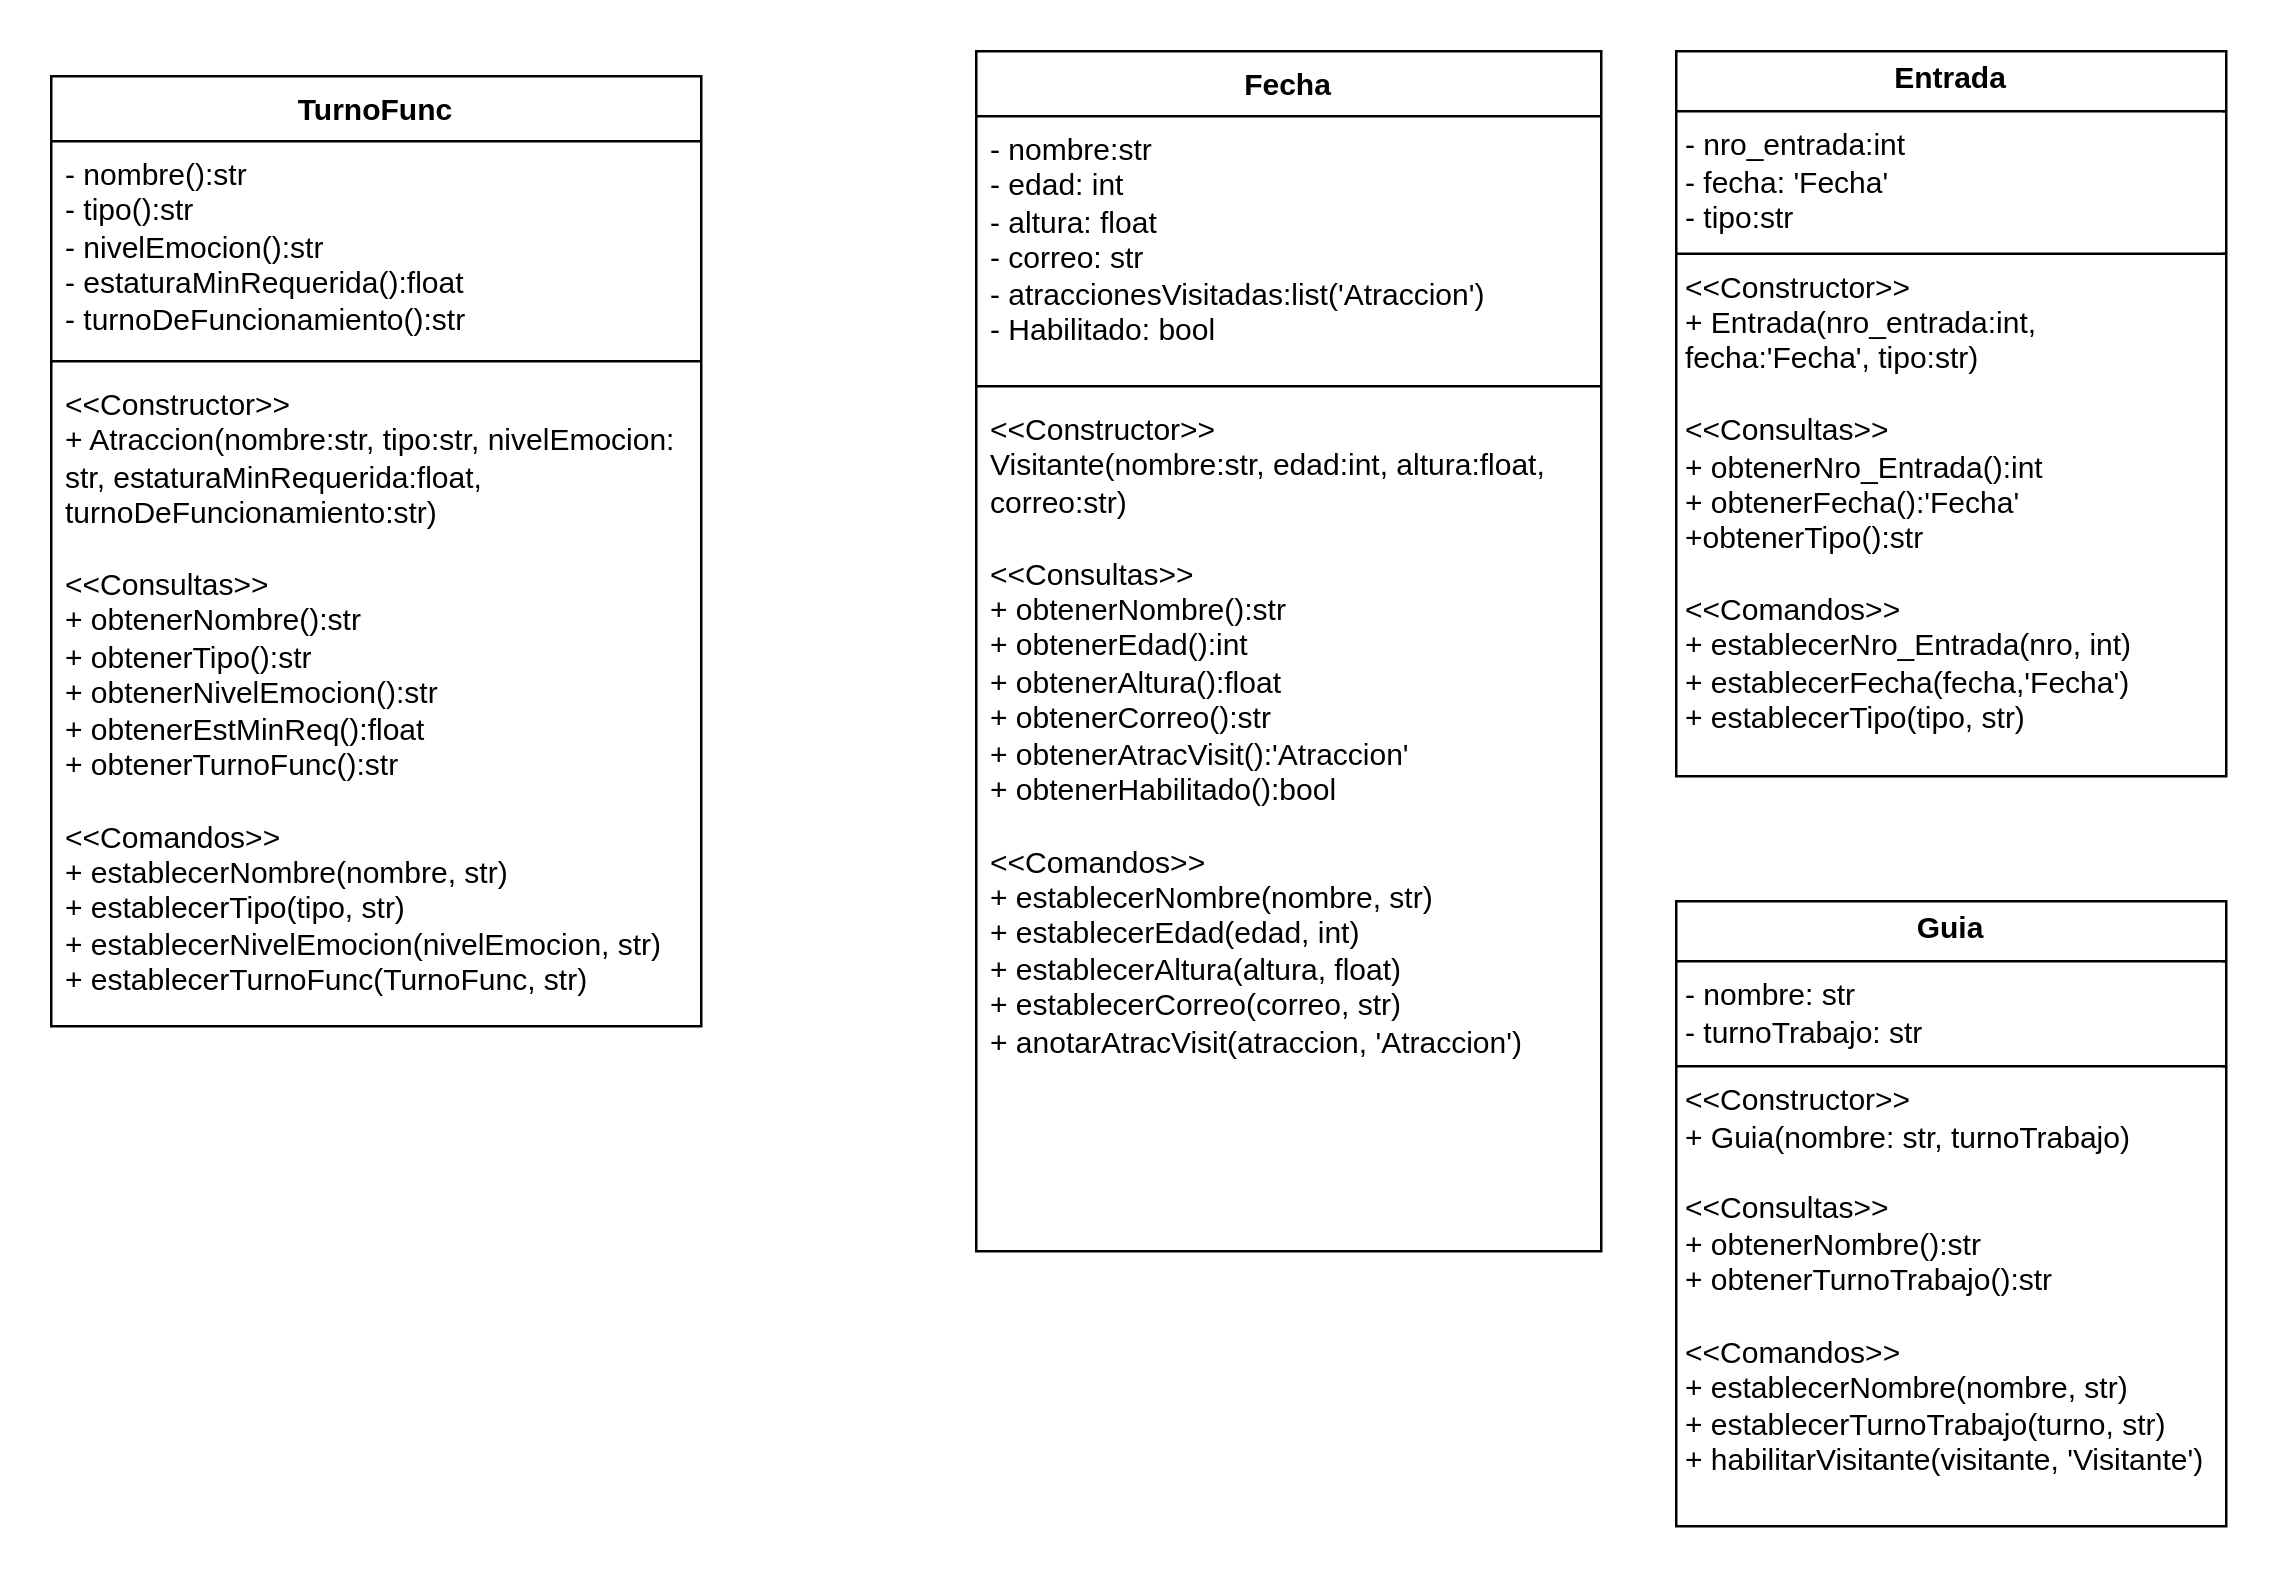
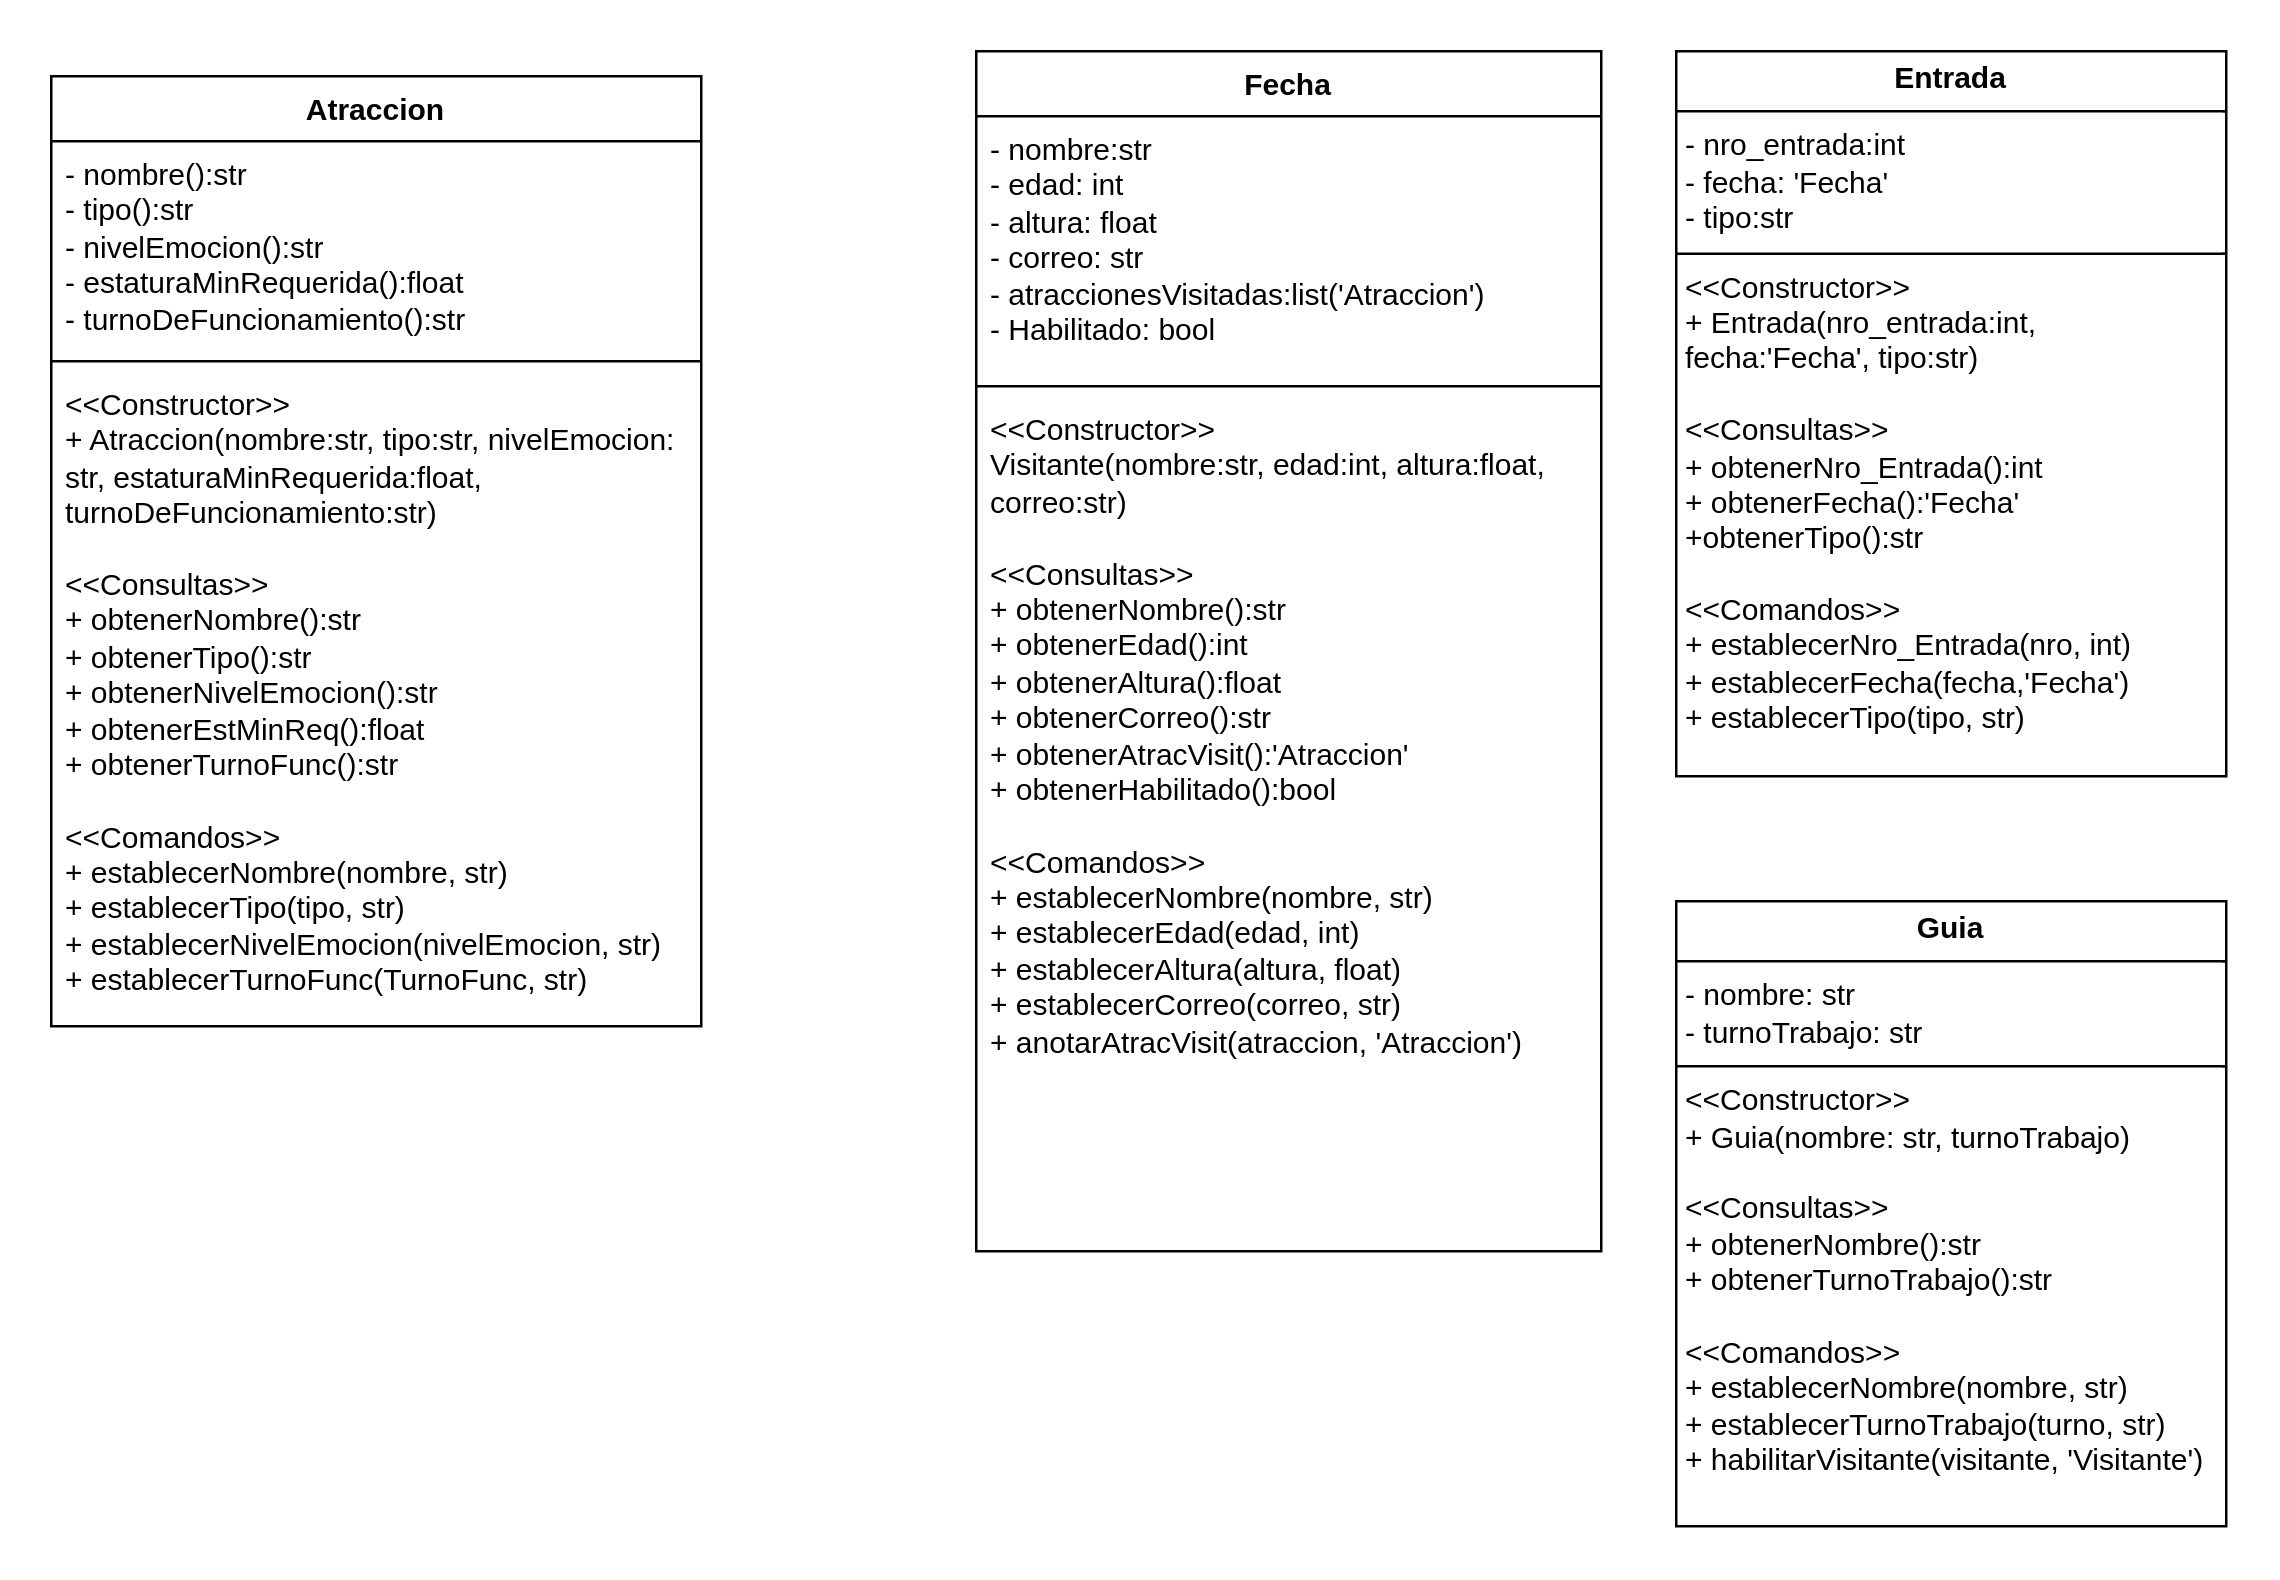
(376, 112) -> (376, 112)
